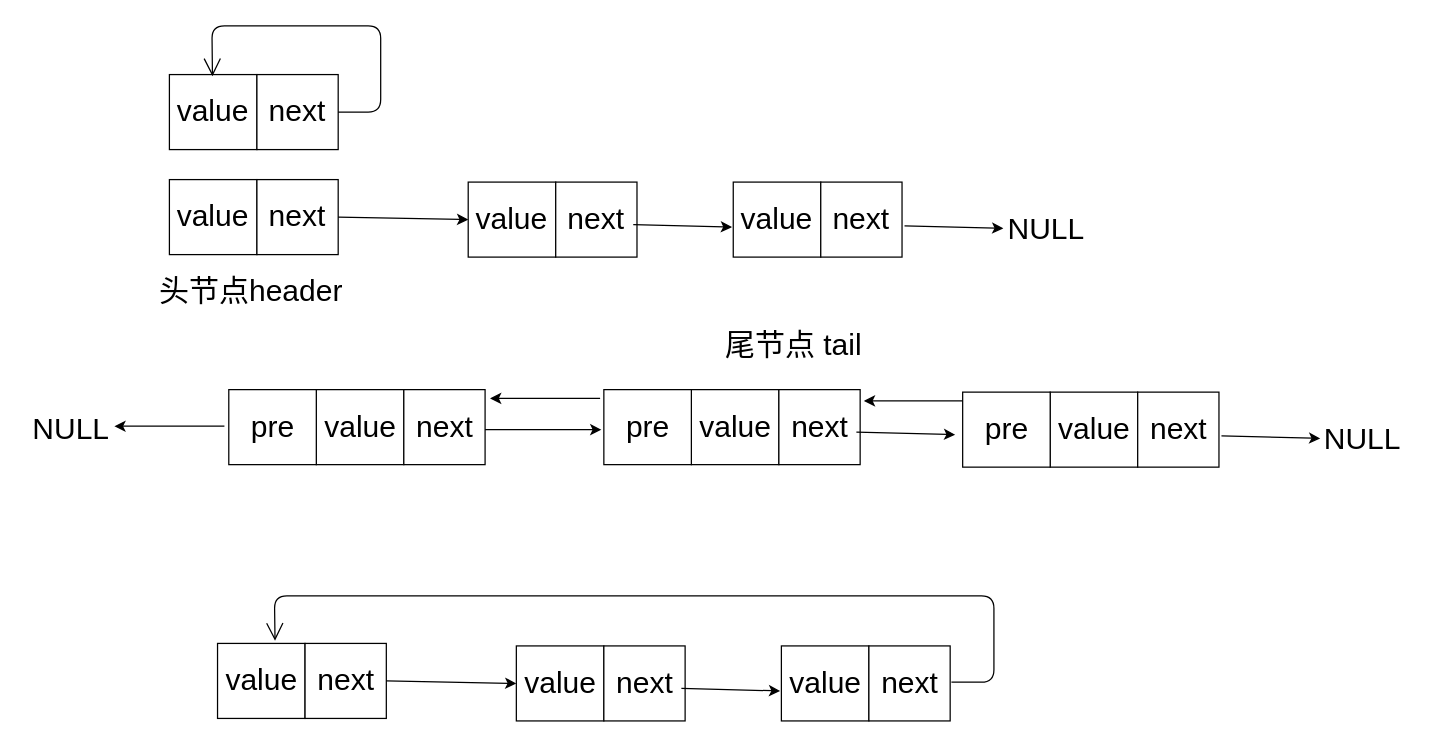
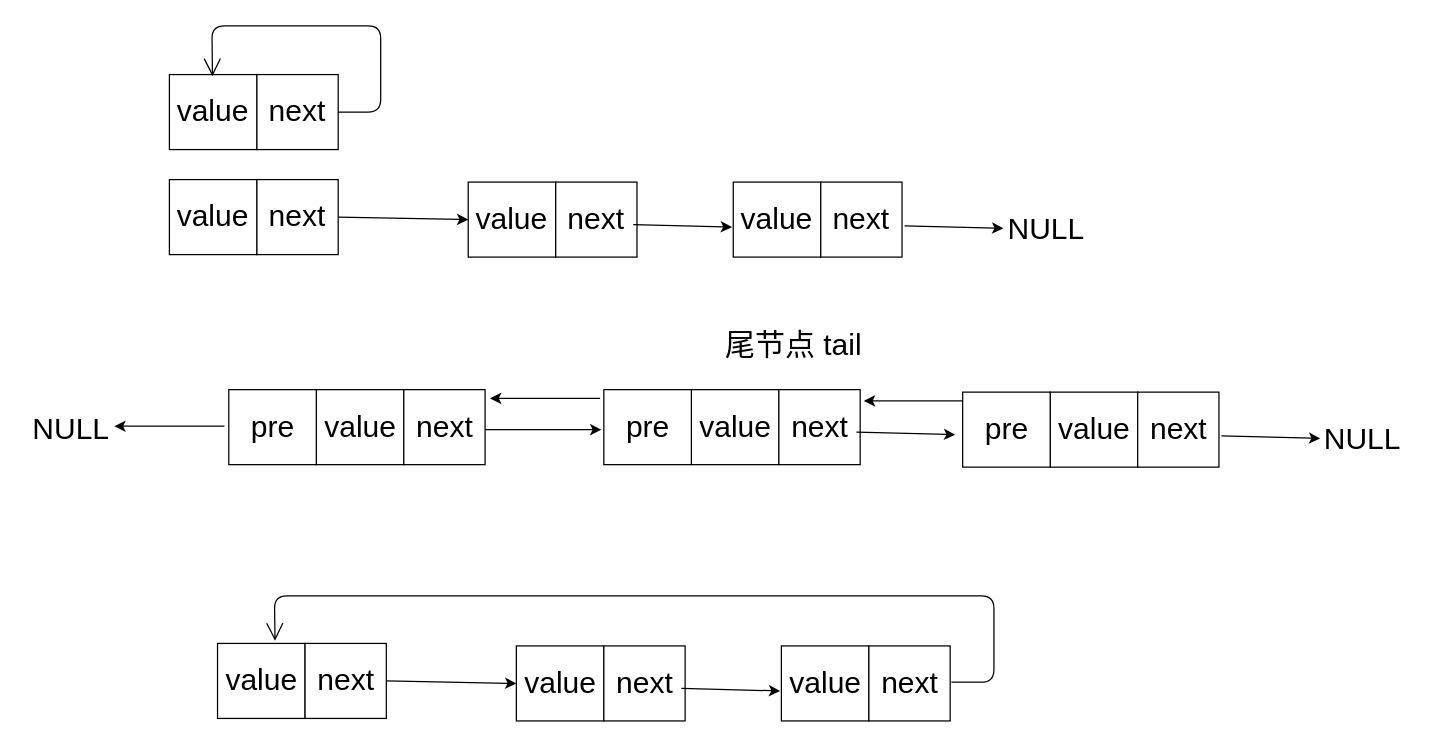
(250, 291) -> none
